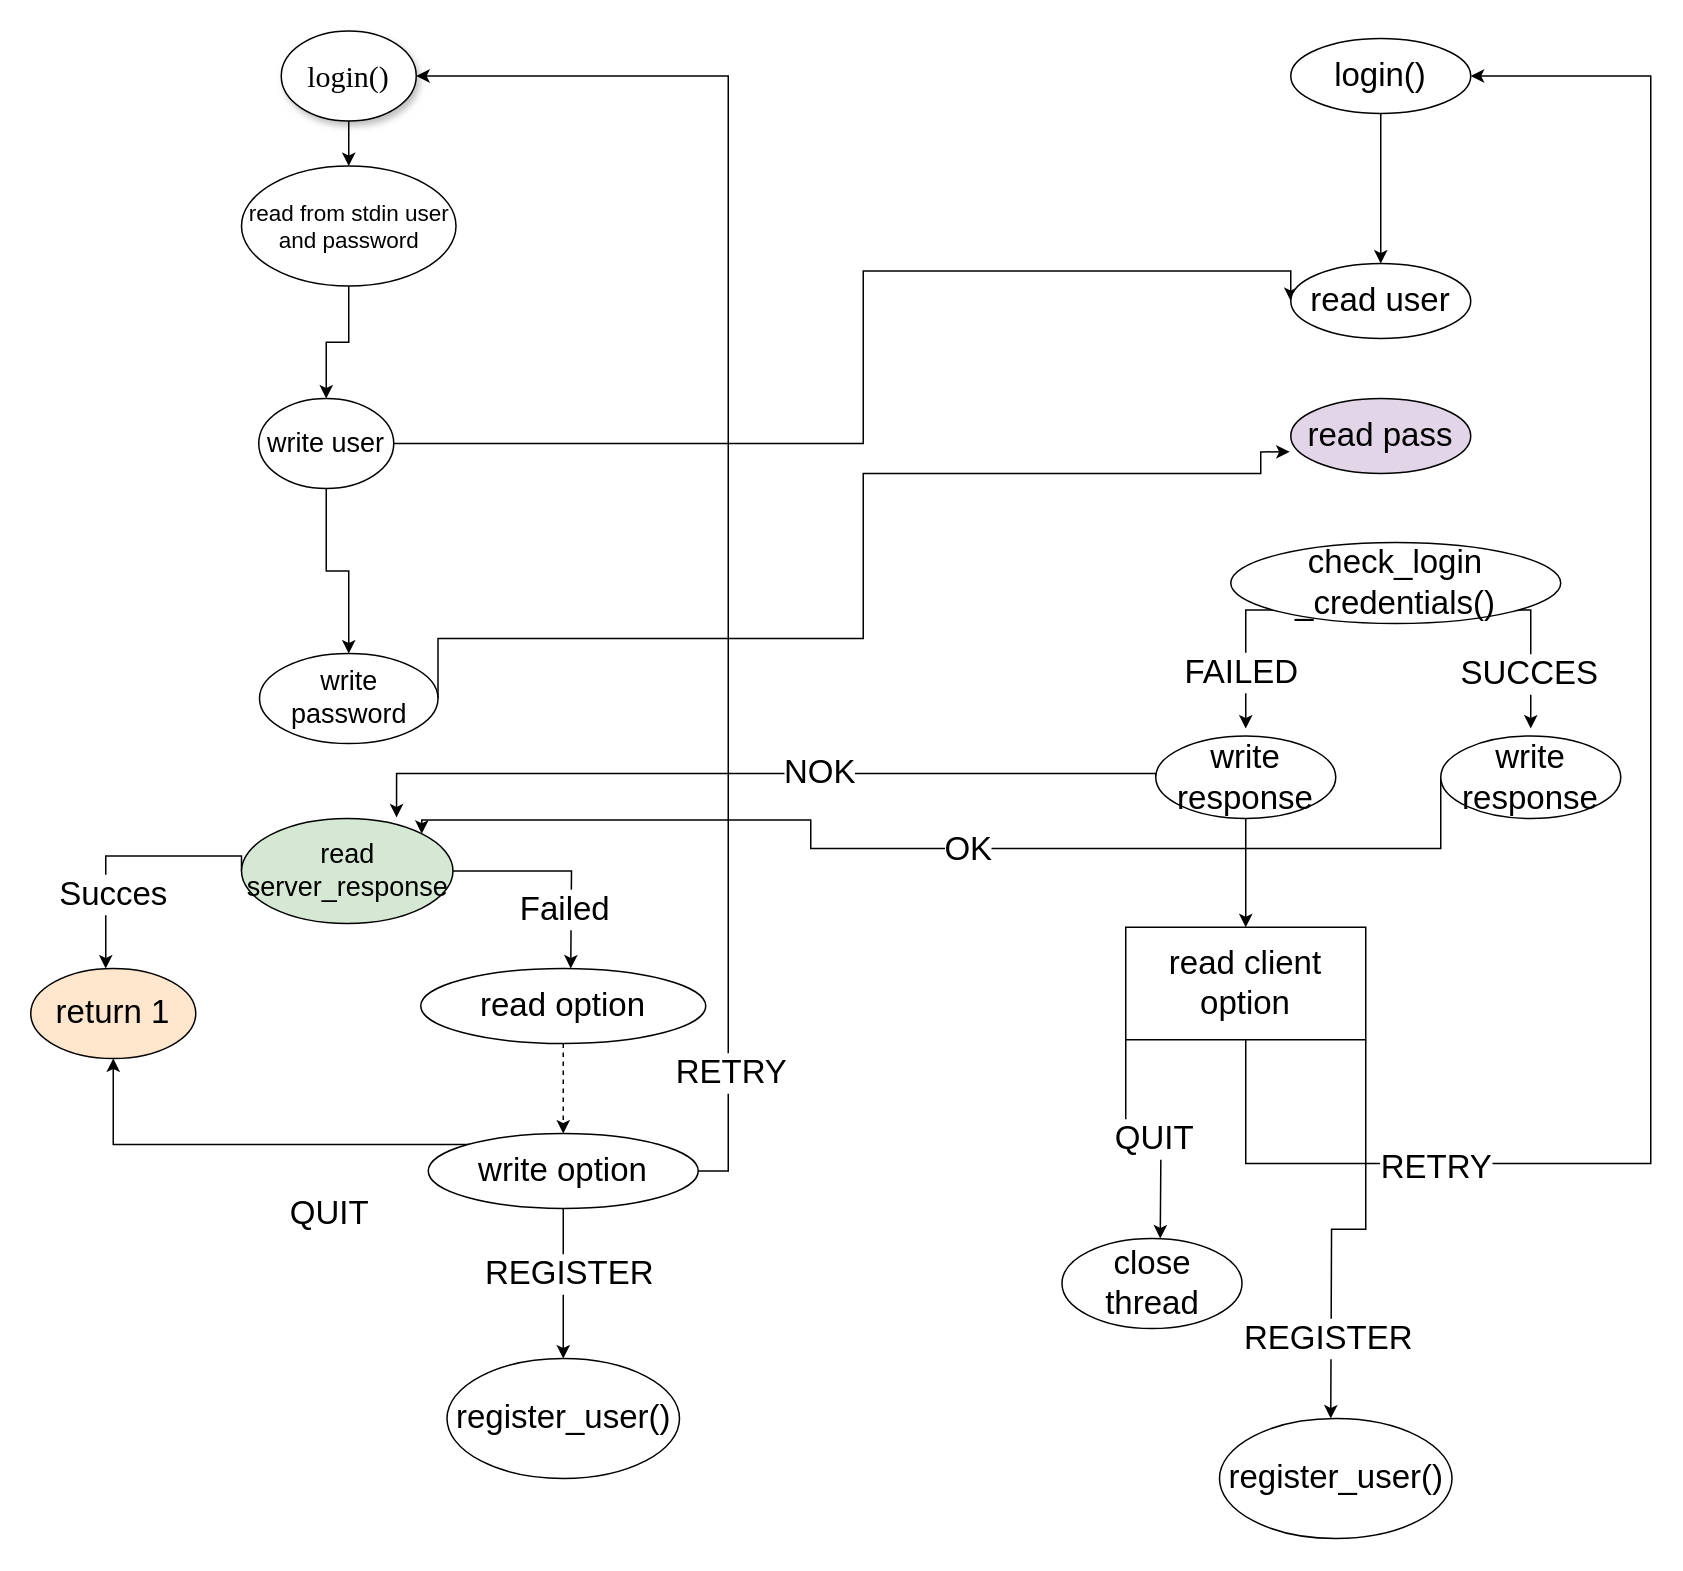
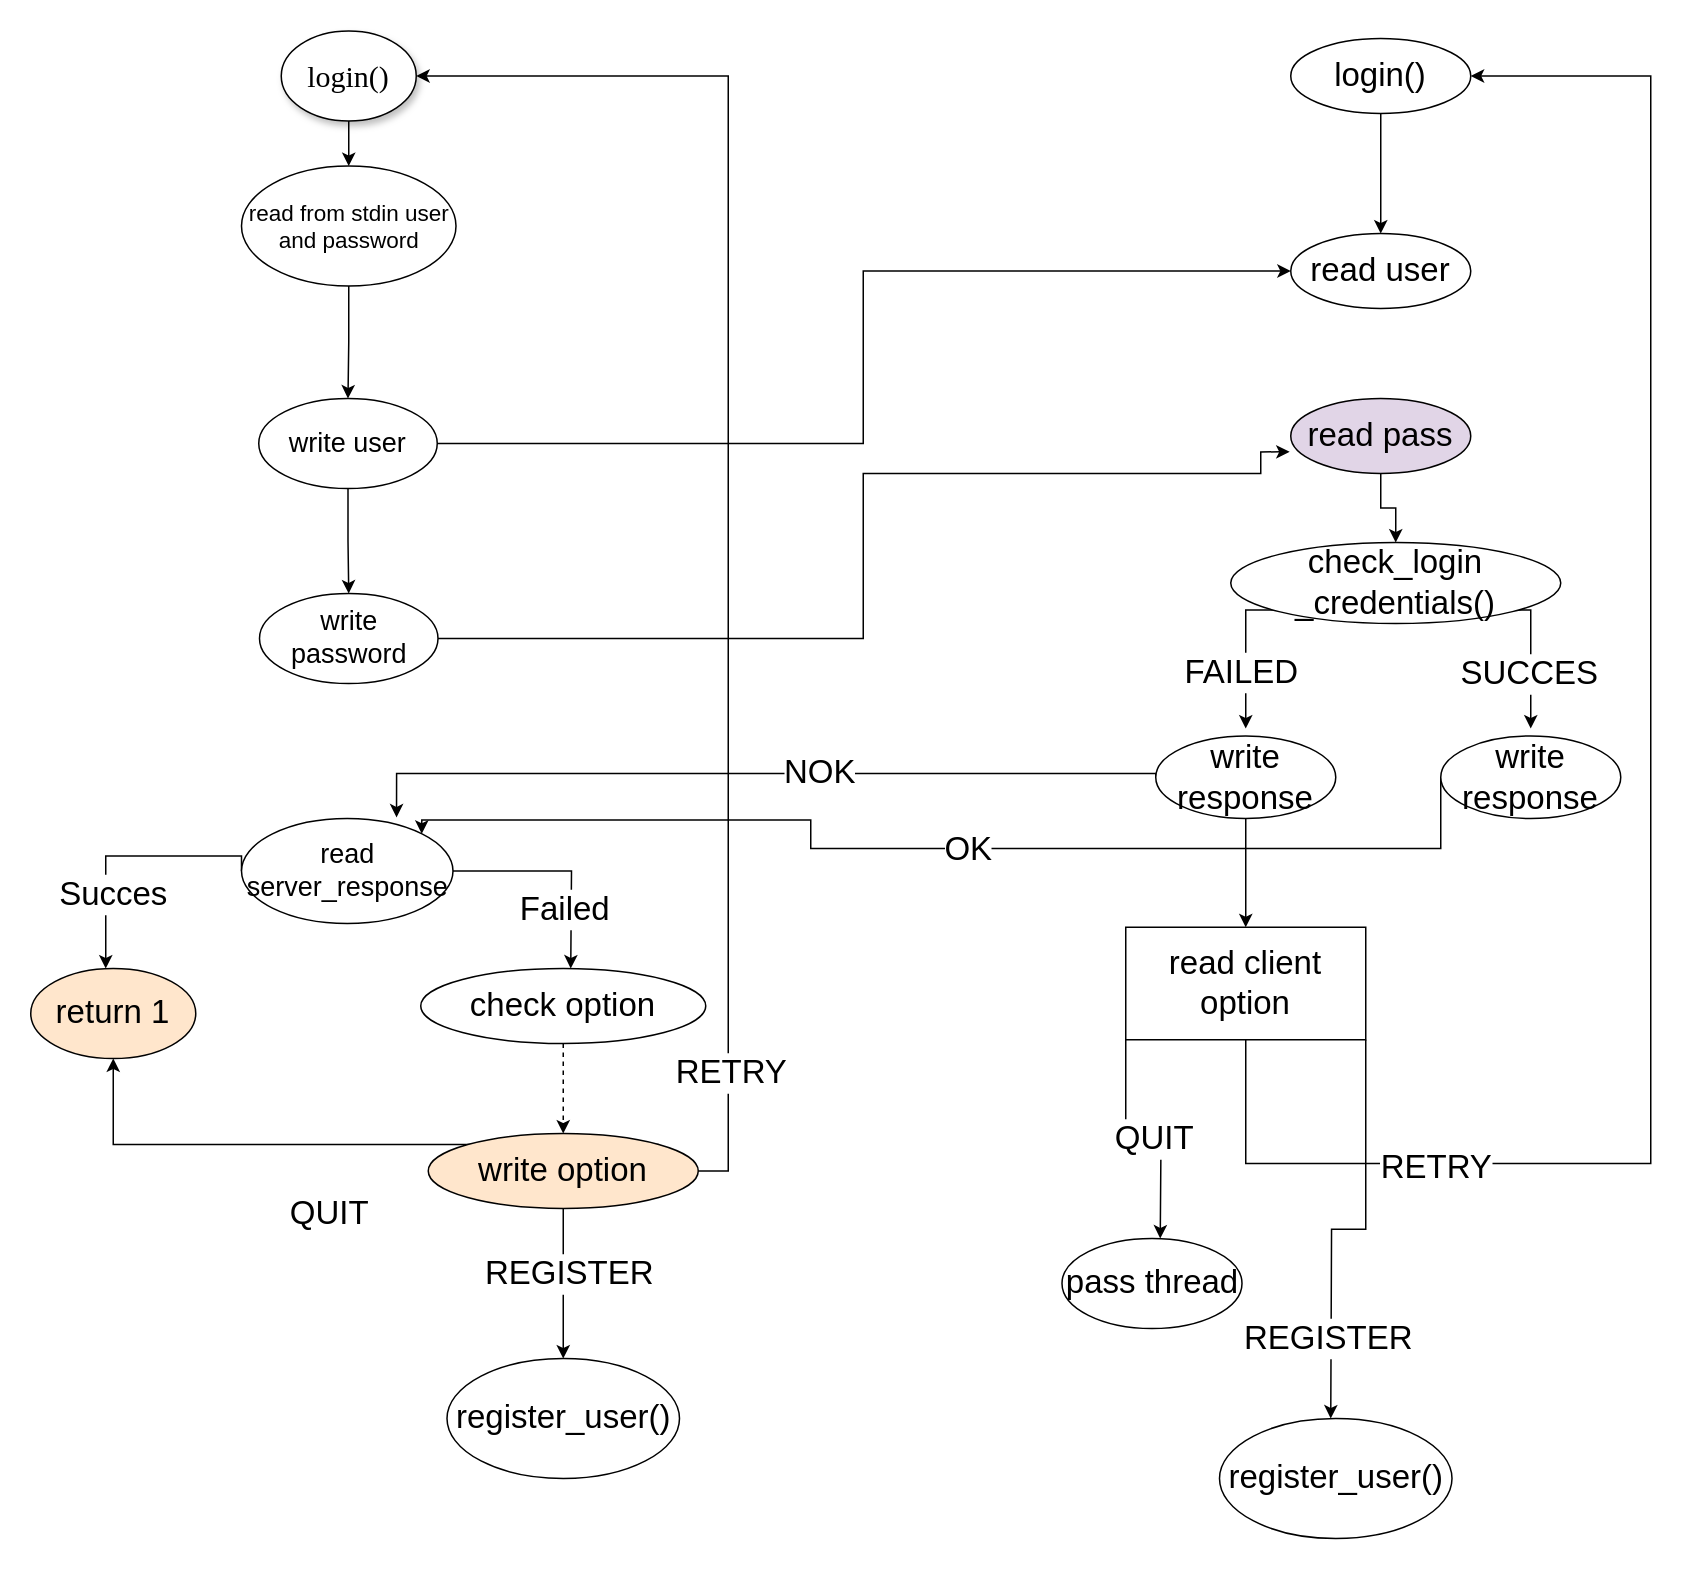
(1381, 301) -> (1381, 271)
(326, 443) -> (348, 443)
none -> (1383, 508)
(349, 698) -> (349, 638)
(347, 871) -> (347, 871)
(563, 1006) -> (563, 1006)
(563, 1171) -> (563, 1171)
(1153, 1283) -> (1153, 1283)
